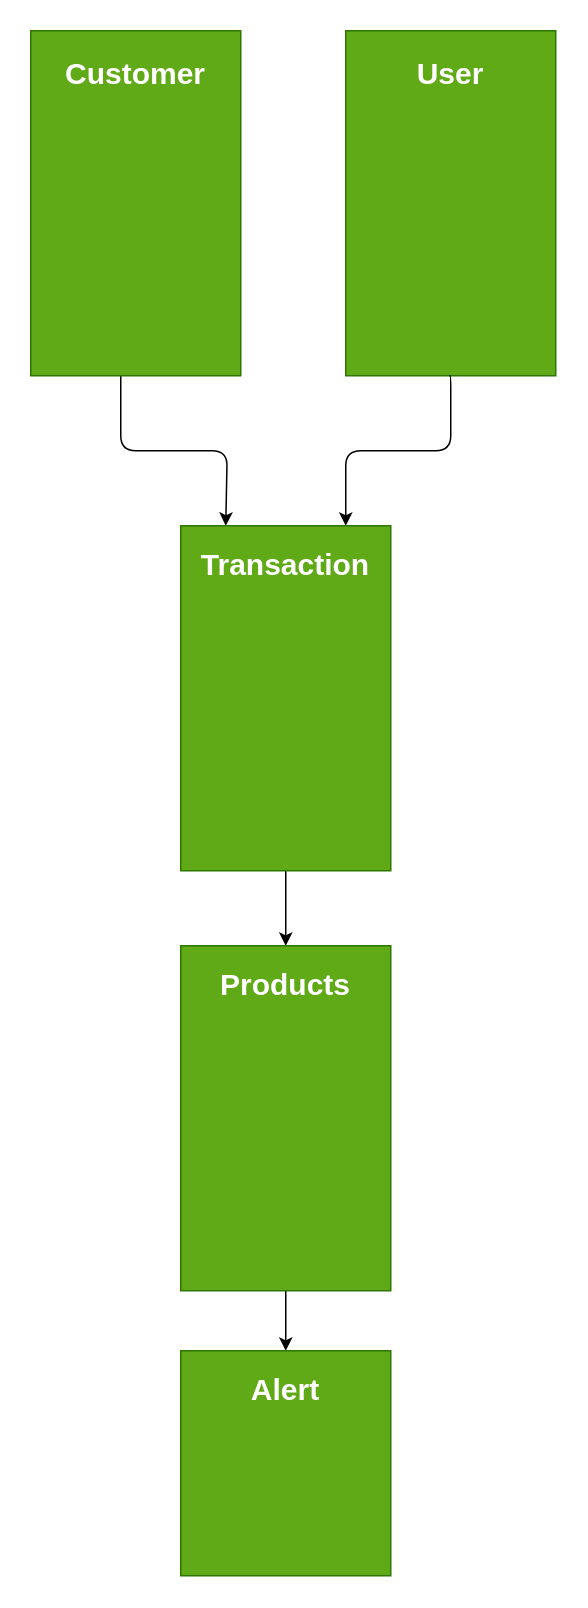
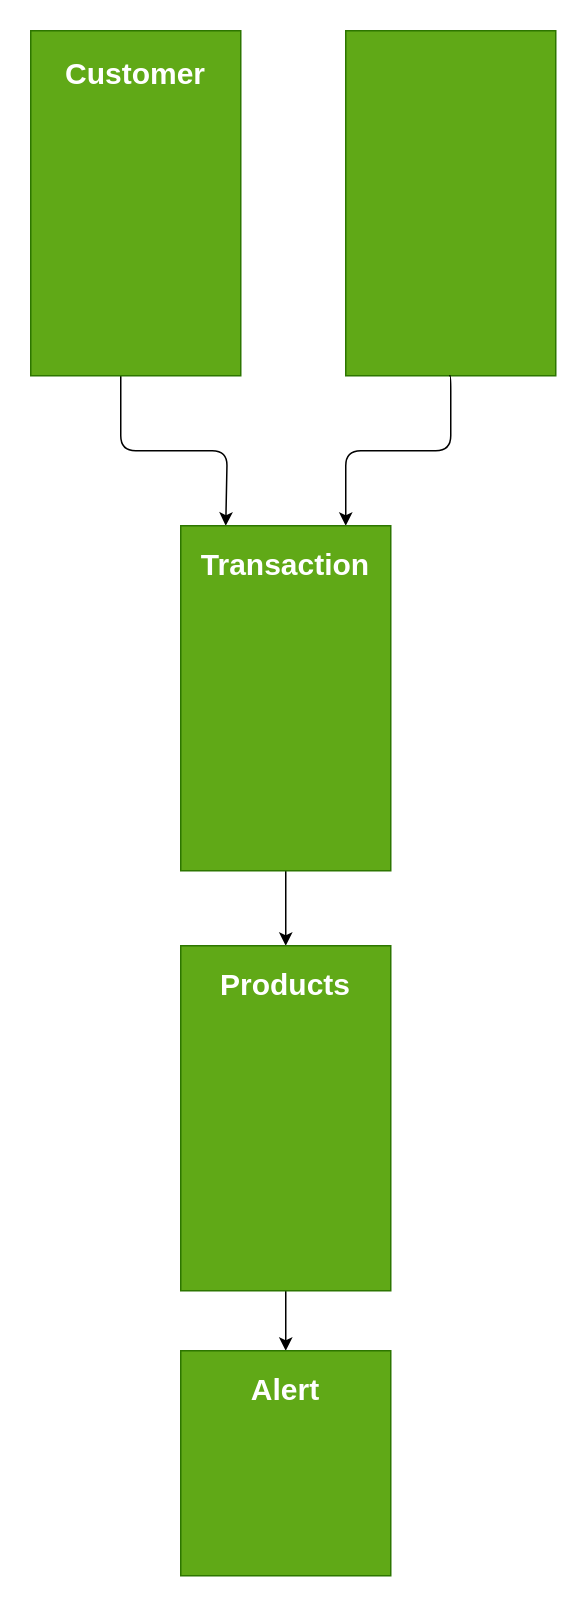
(451, 72) -> none
